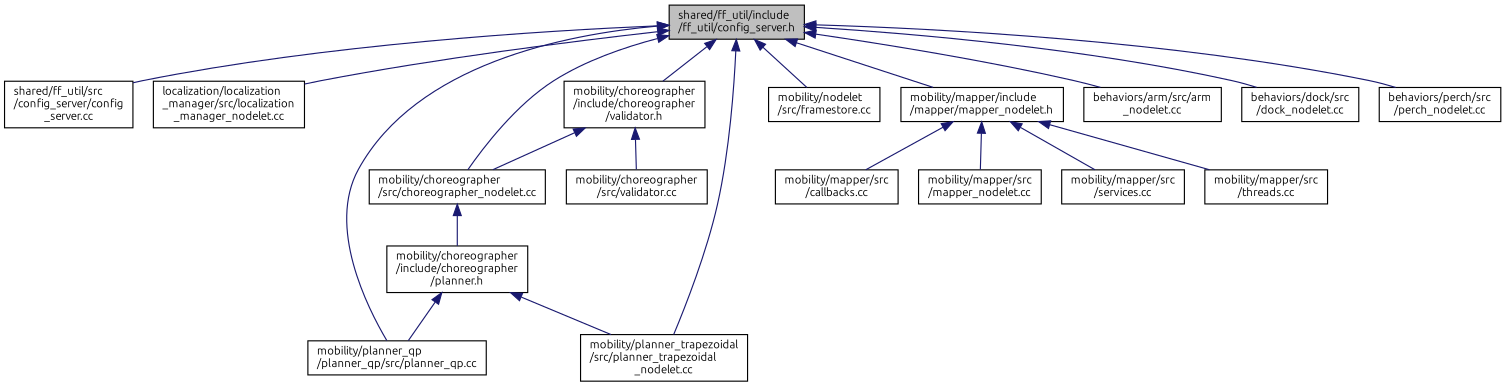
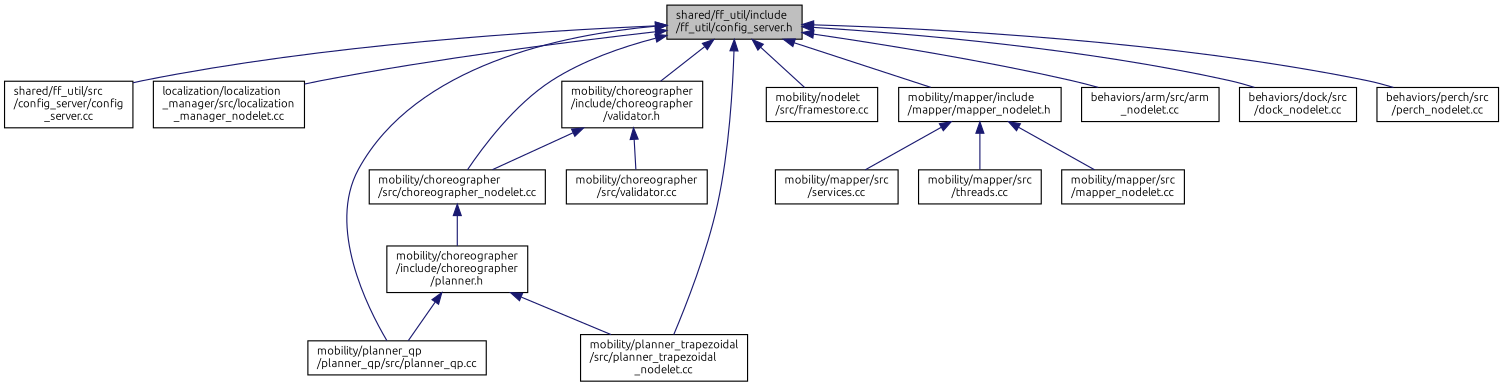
(837, 187) -> none
